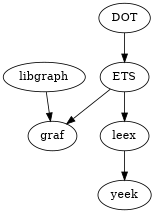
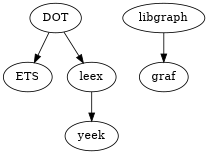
(125, 103) -> (71, 44)
(92, 104) -> none
